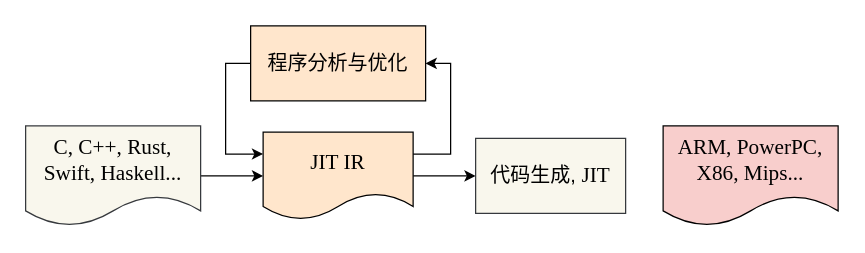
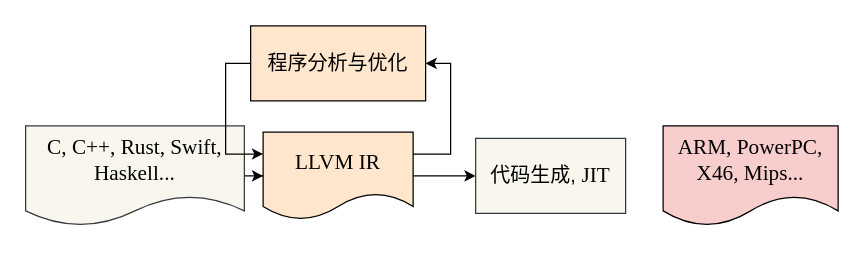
(751, 161) -> (751, 161)
(338, 163) -> (338, 163)
(113, 176) -> (135, 176)
